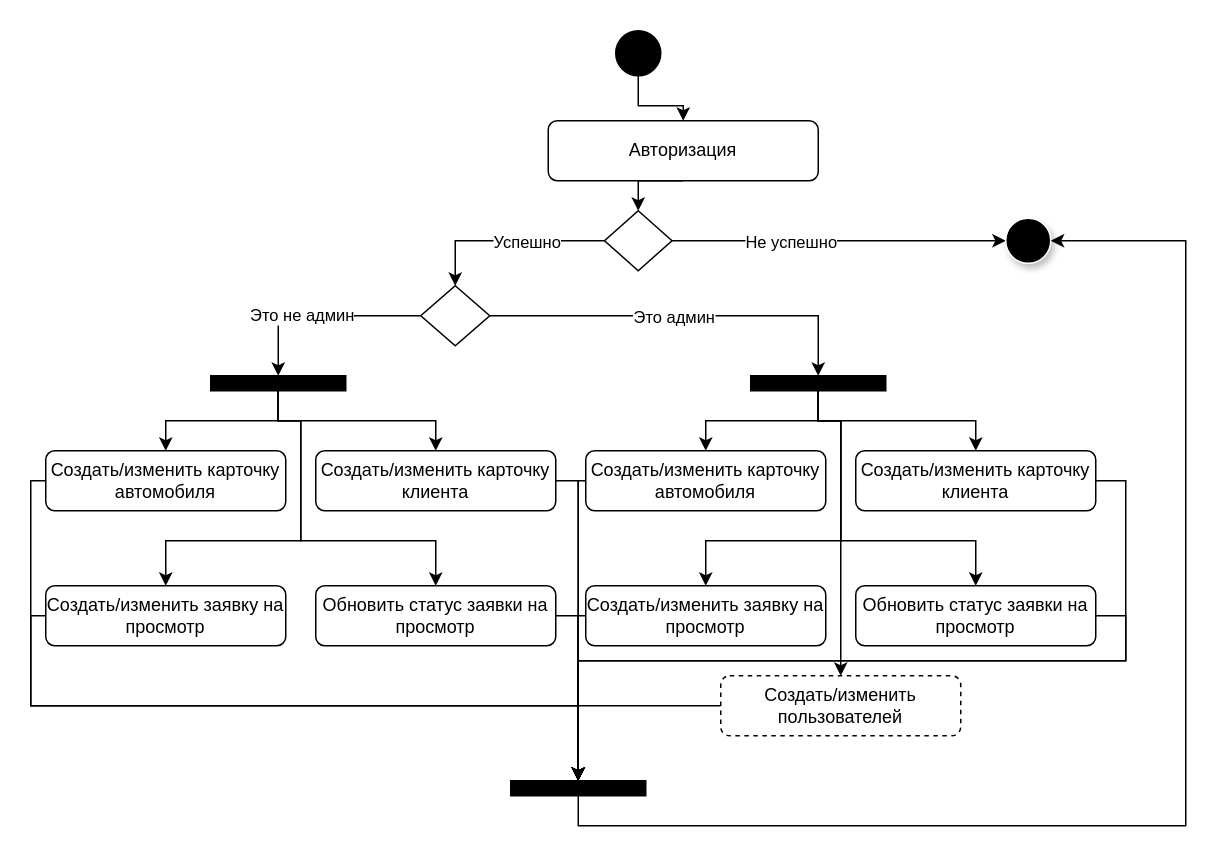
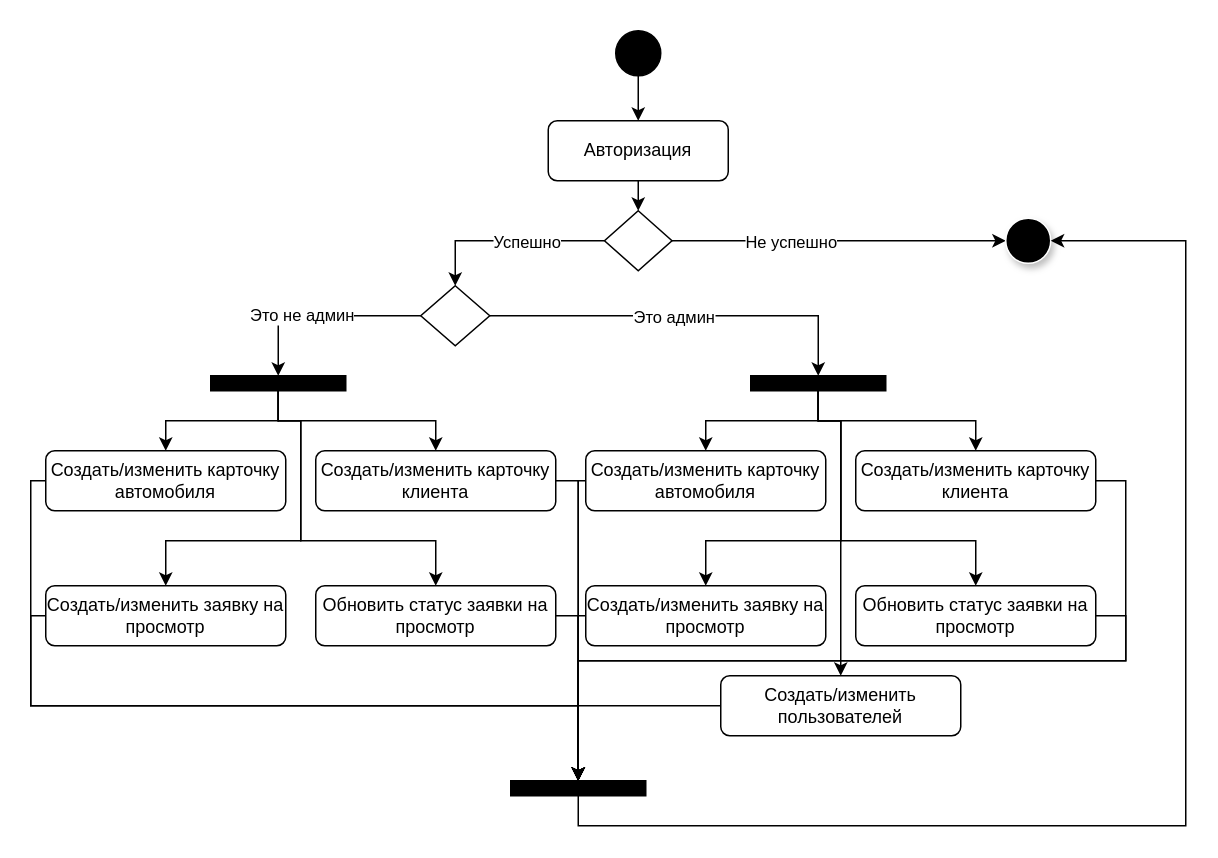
(683, 151) -> (638, 151)
(841, 706) -> (841, 706)
